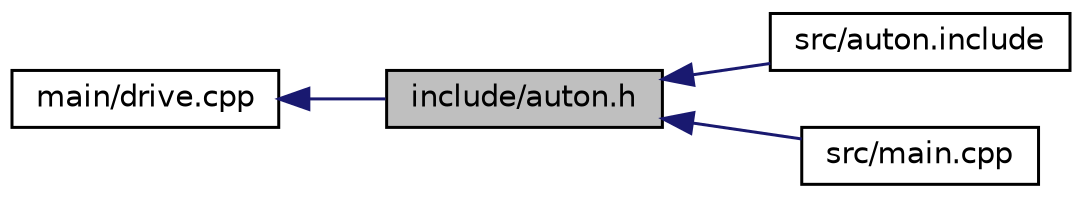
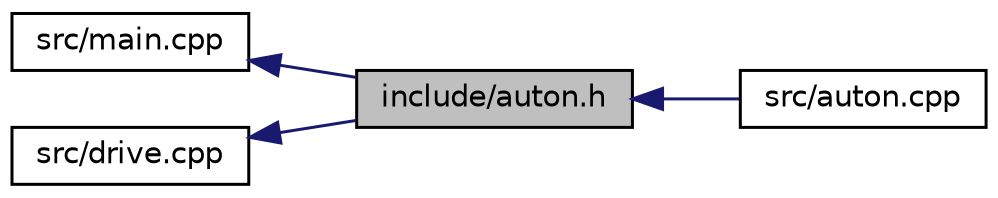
(920, 42) -> (863, 99)
(145, 99) -> (130, 156)
(747, 131) -> (318, 71)
